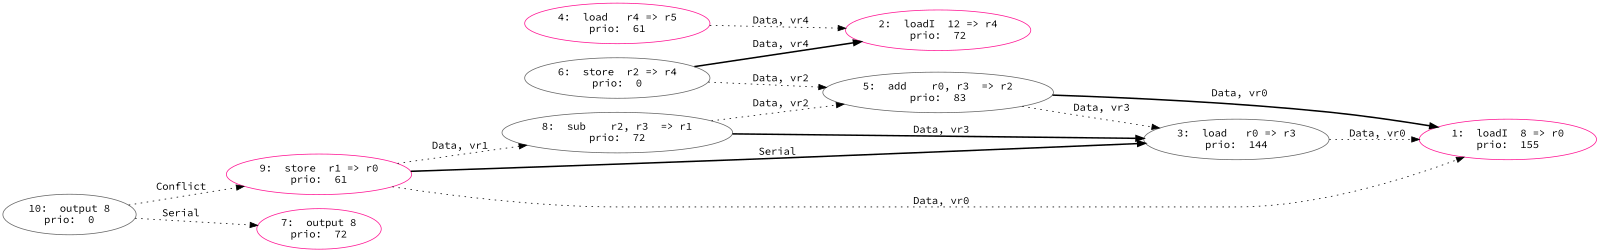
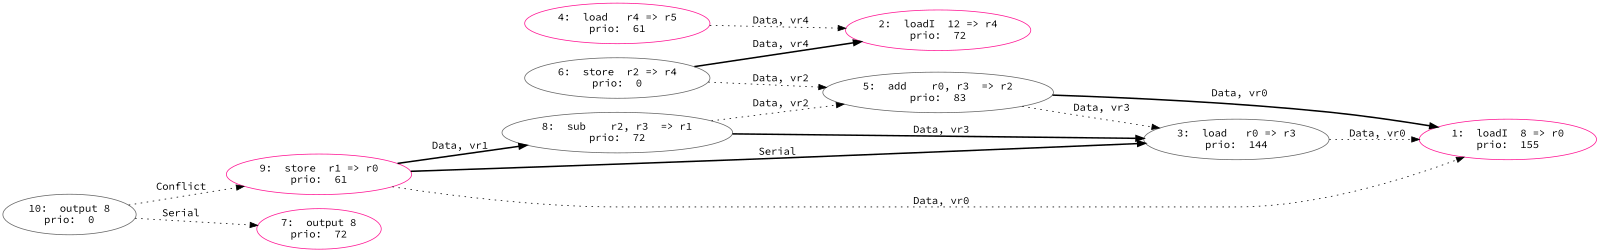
(458, 155) -> (458, 155)
